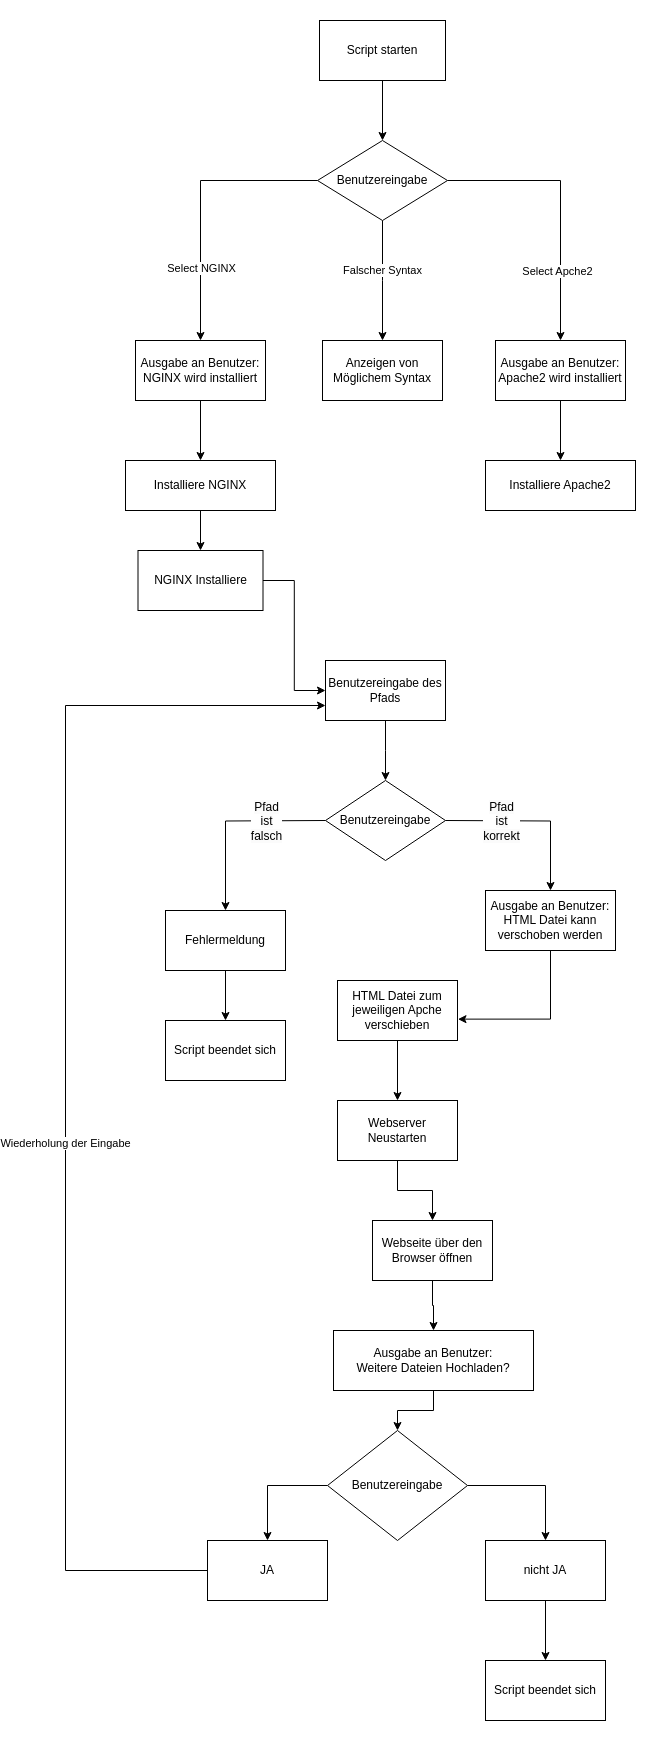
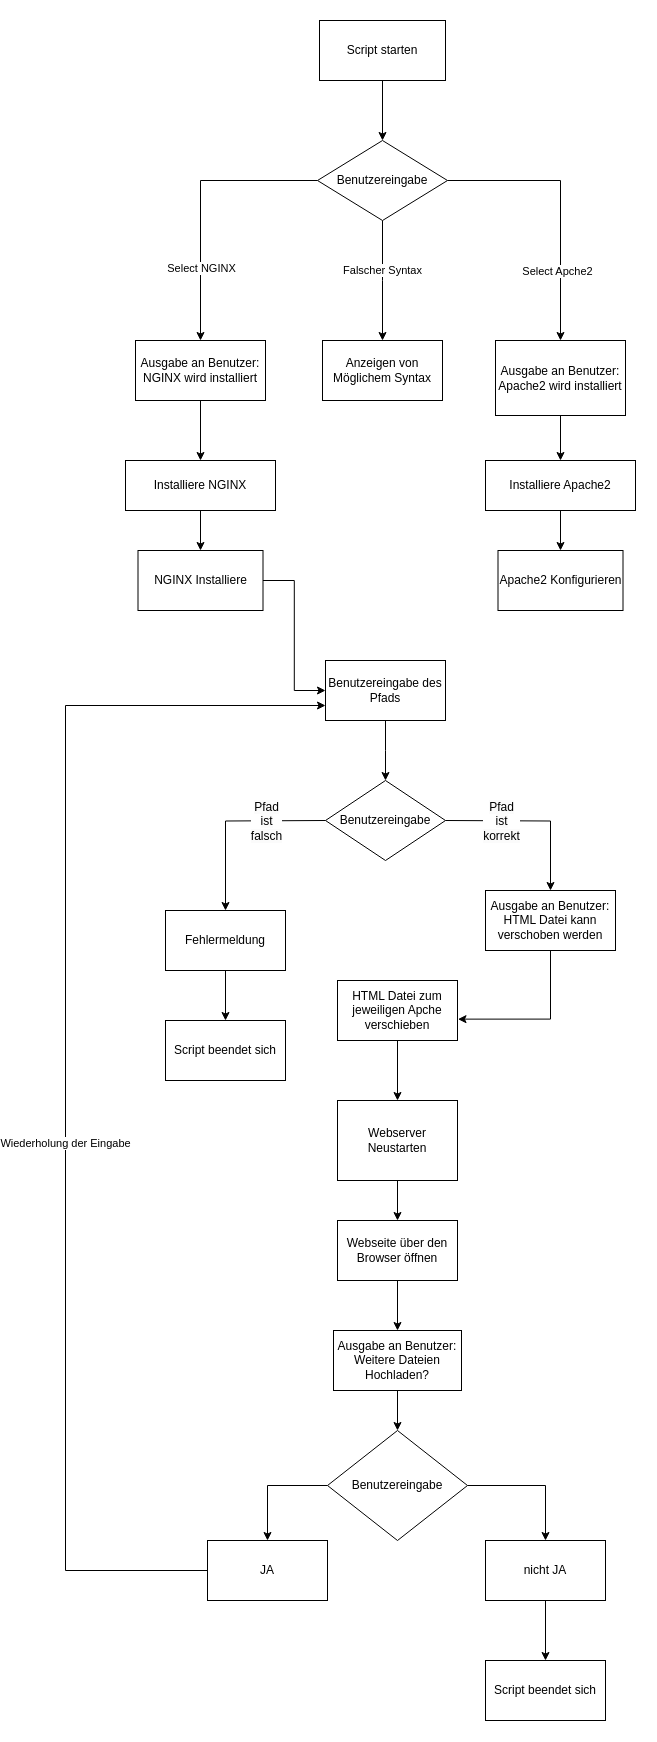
(561, 371) -> (561, 378)
none -> (561, 527)
none -> (561, 581)
(398, 1131) -> (398, 1141)
(433, 1251) -> (398, 1251)
(434, 1361) -> (398, 1361)
